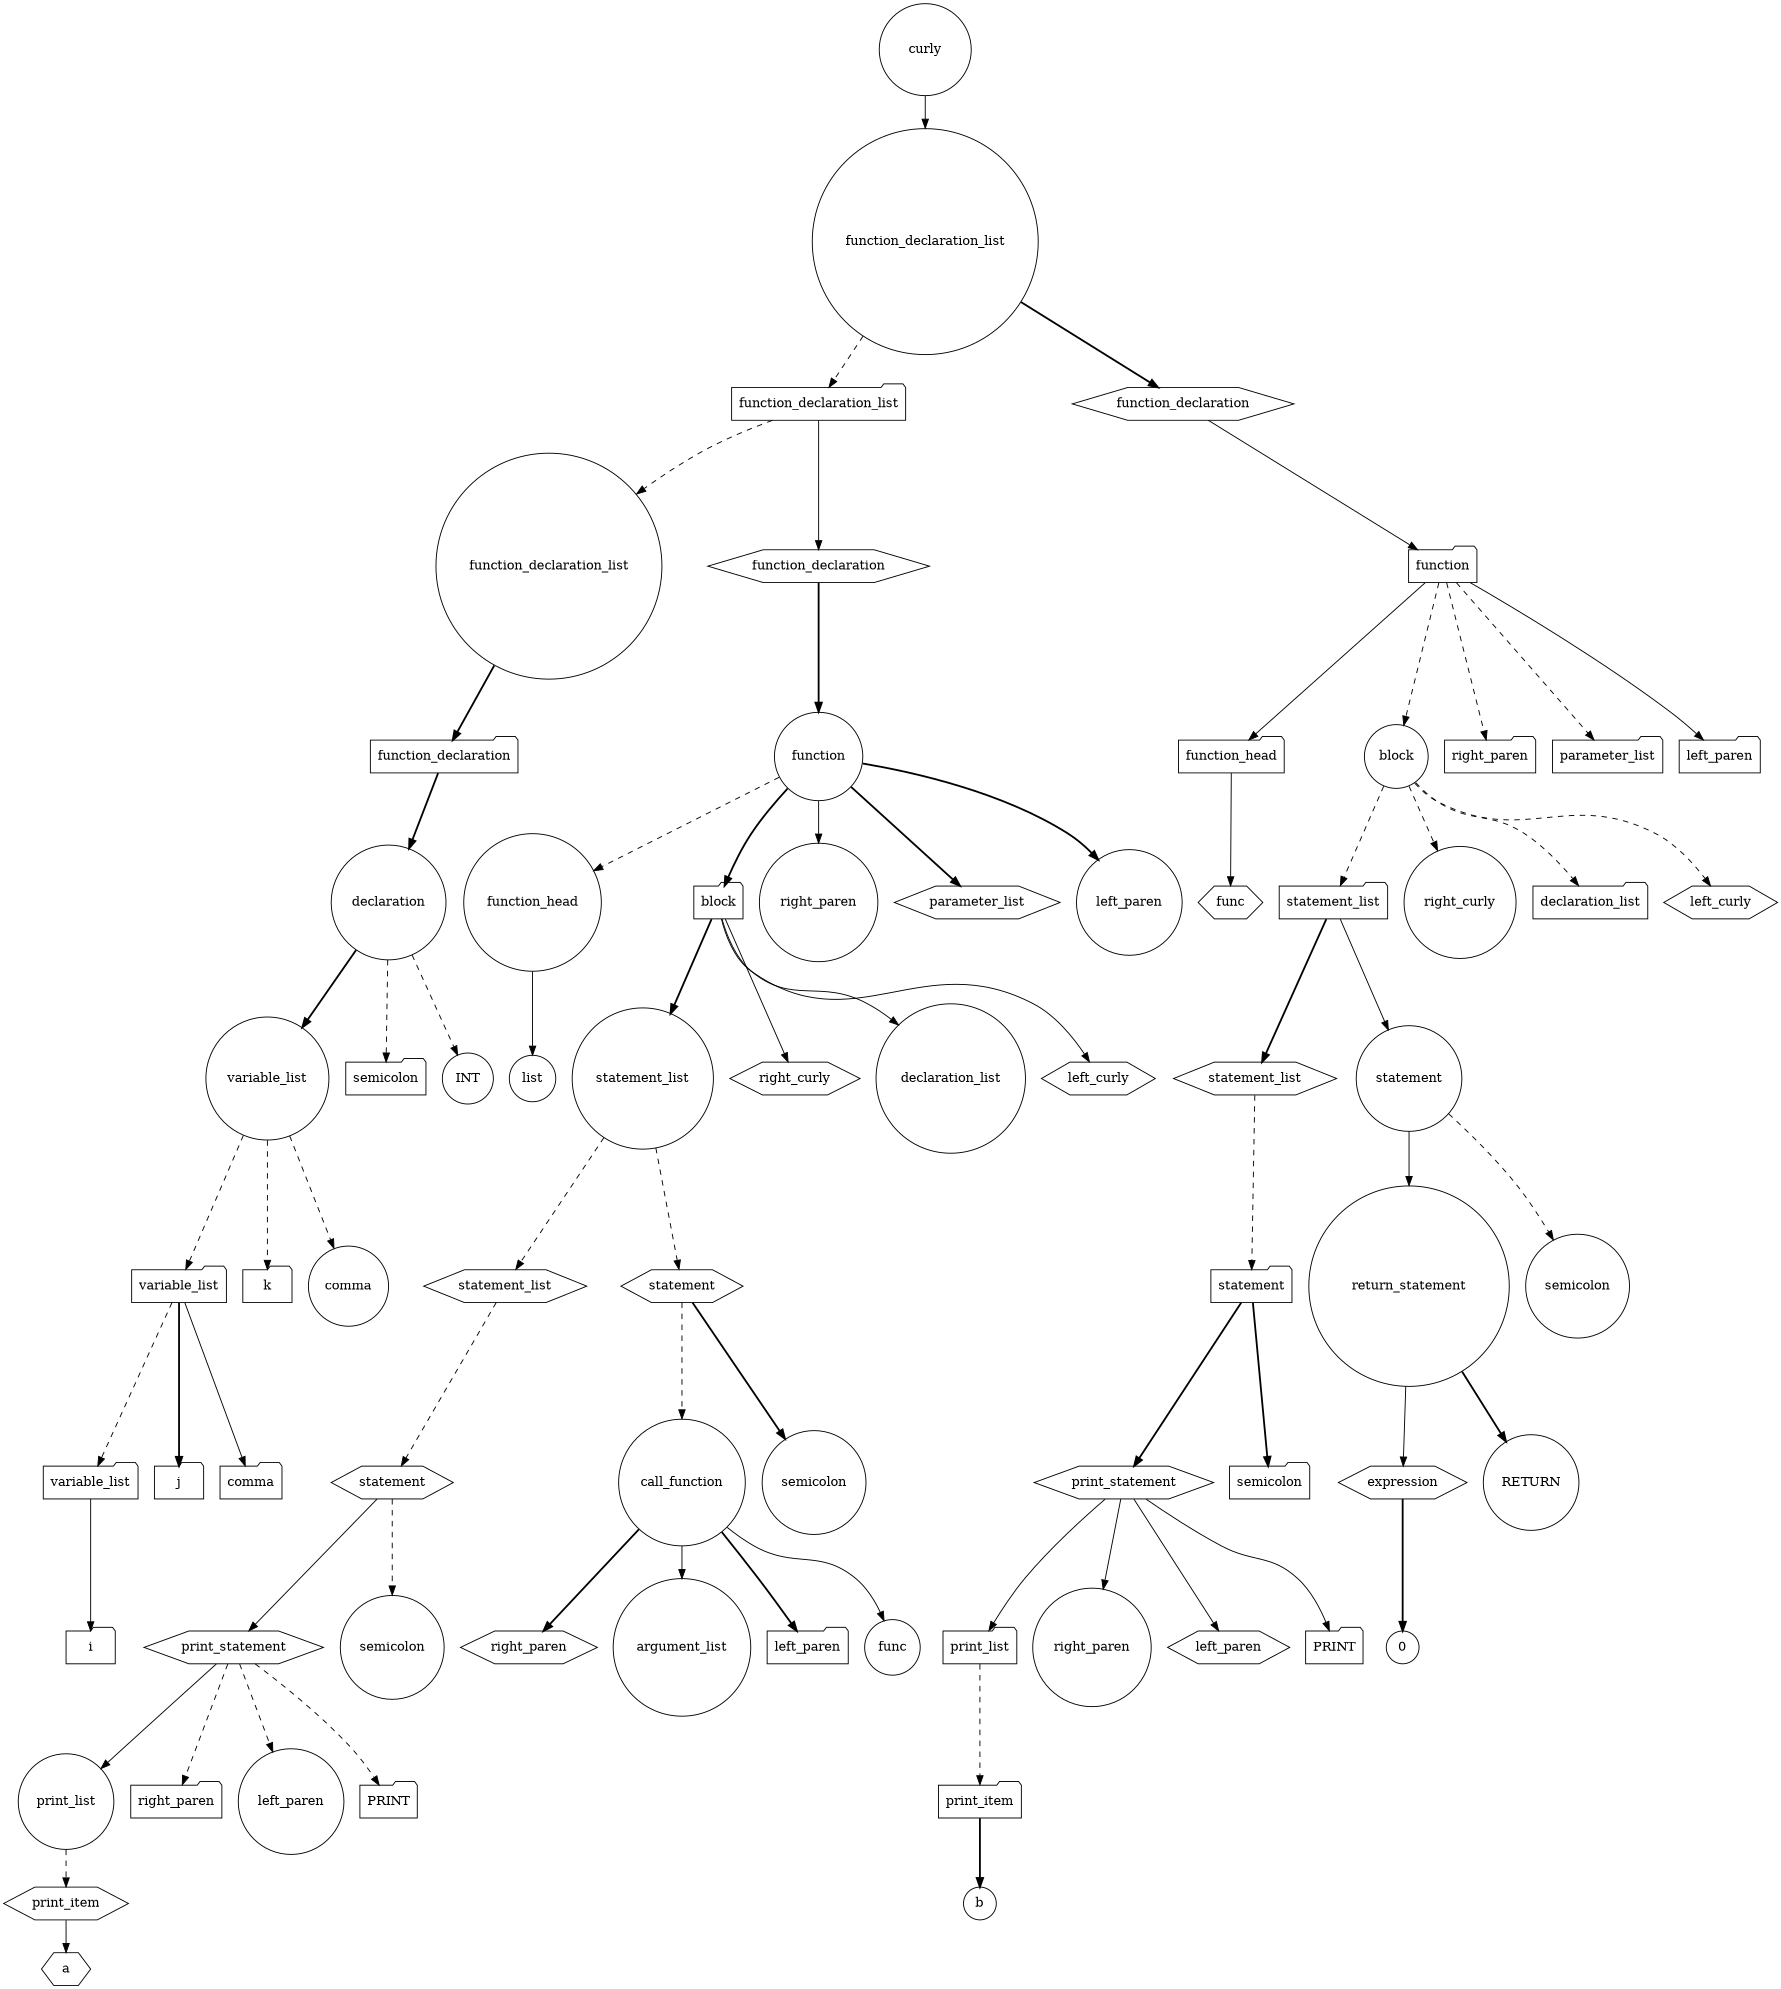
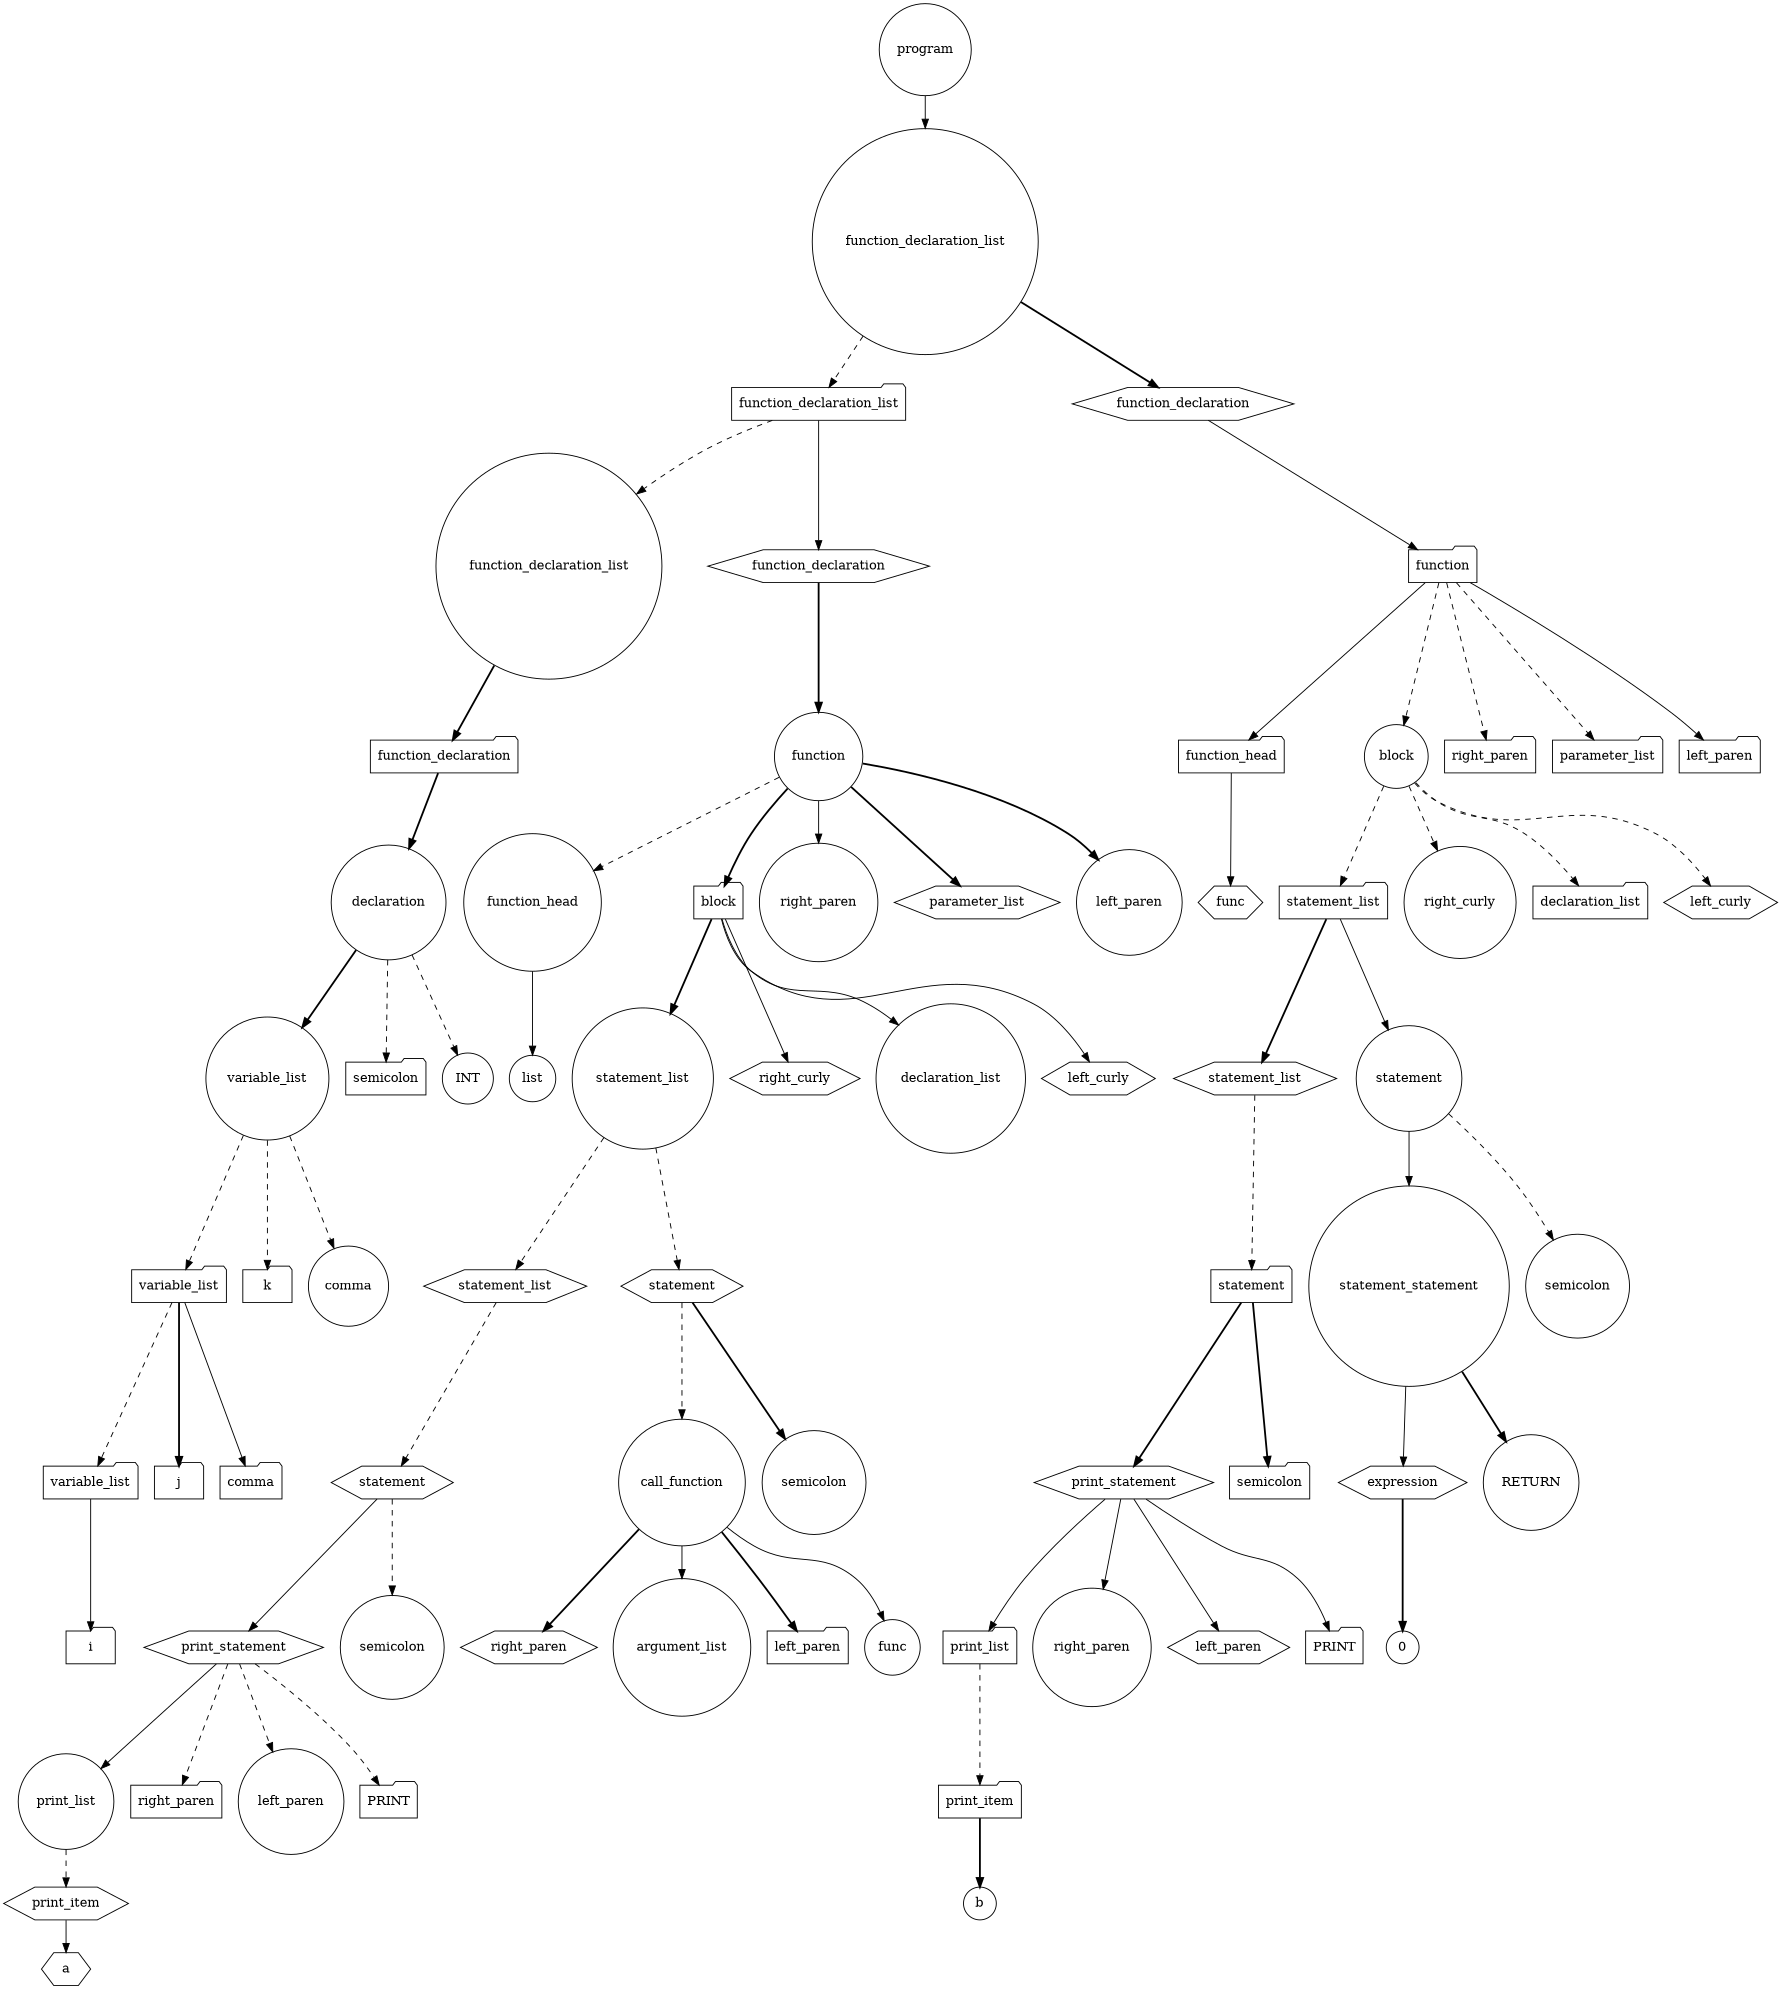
(925, 50) -> (925, 50)
(1409, 1286) -> (1409, 1286)
